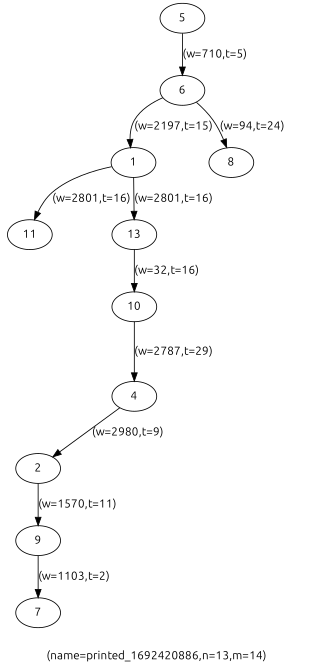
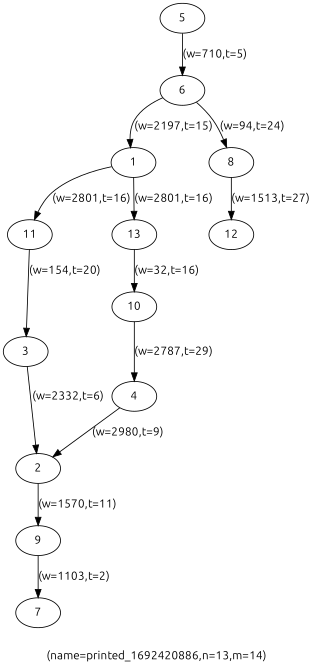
none -> (231, 235)
none -> (26, 352)
